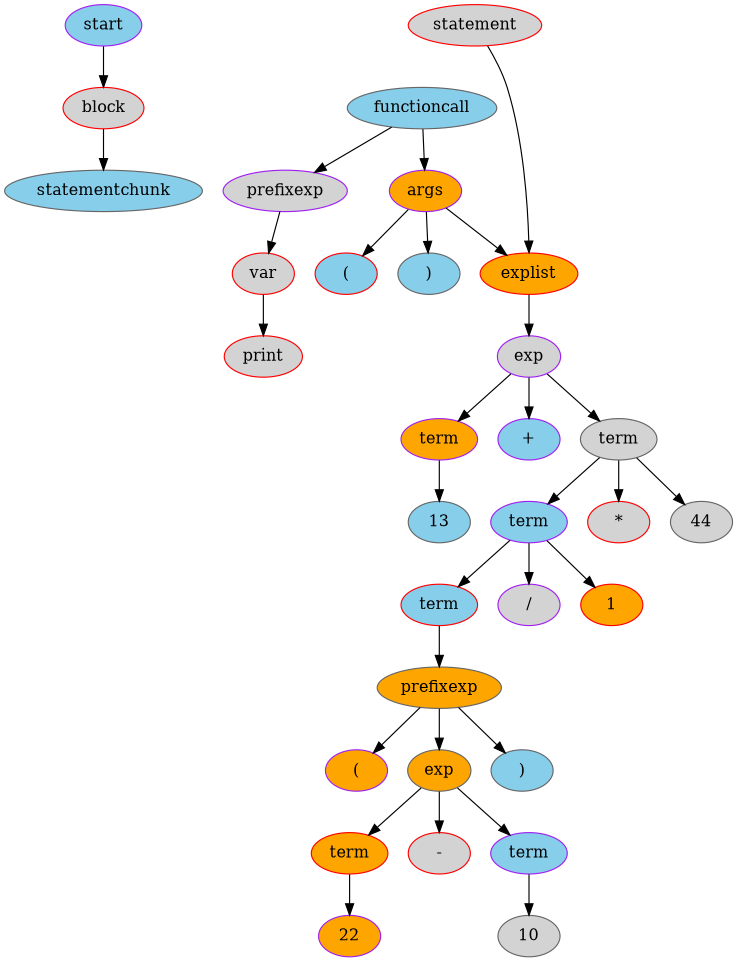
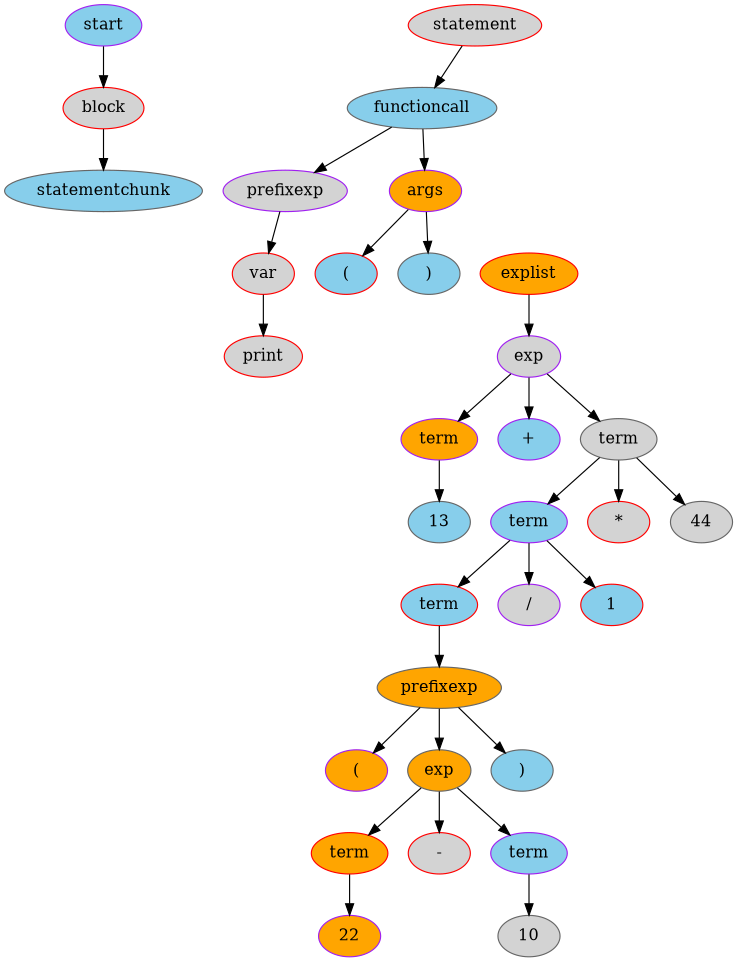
(519, 141) -> (452, 62)
(472, 228) -> none
(612, 605) -> (612, 605)
